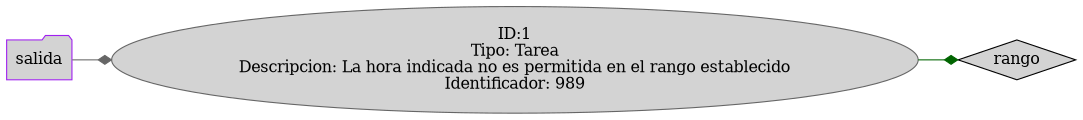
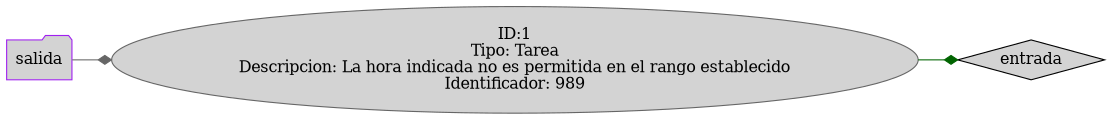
(1017, 60) -> (1031, 60)
